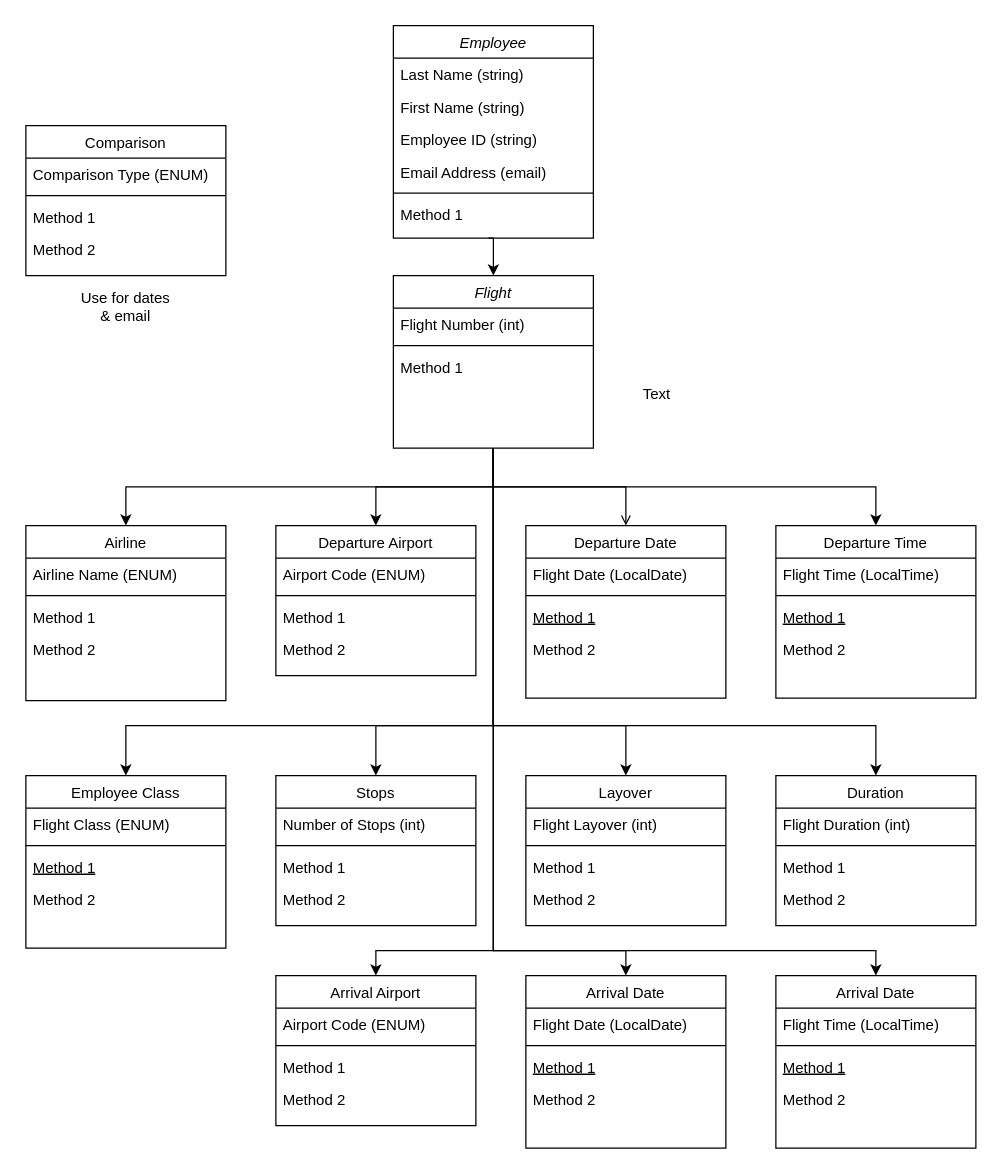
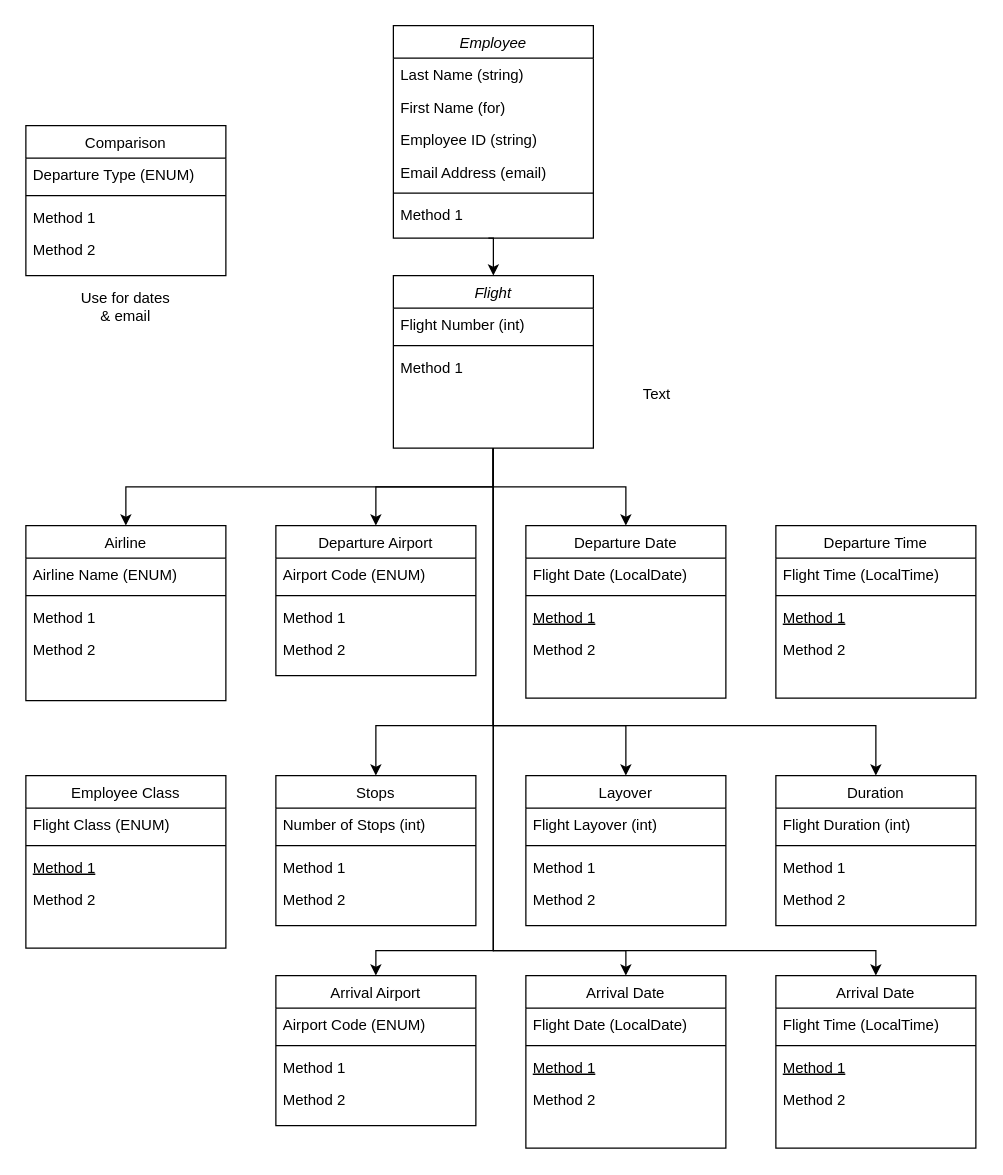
(472, 108) -> (461, 108)
(119, 175) -> (117, 175)
(766, 487) -> none
(626, 517) -> (626, 516)
(229, 726) -> none
